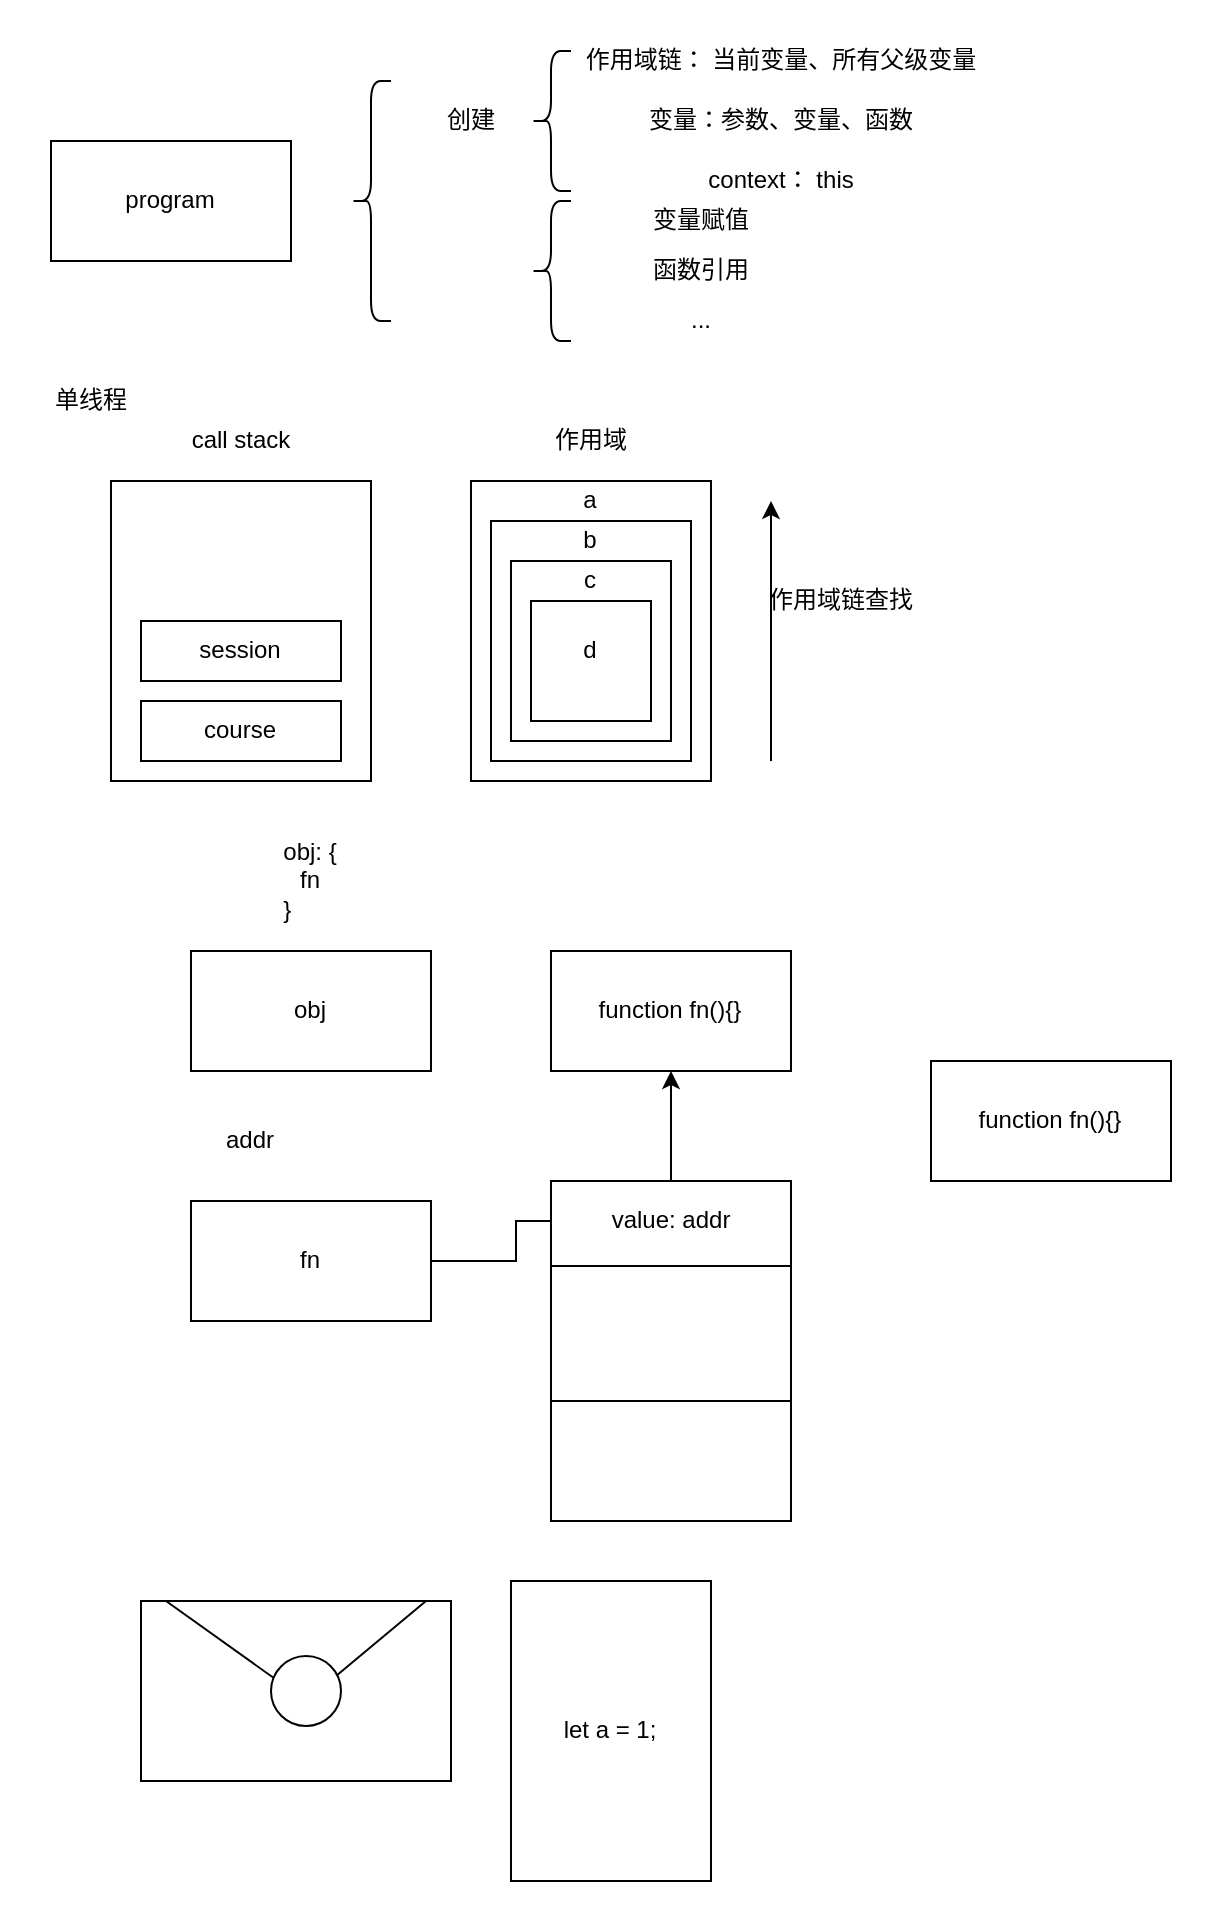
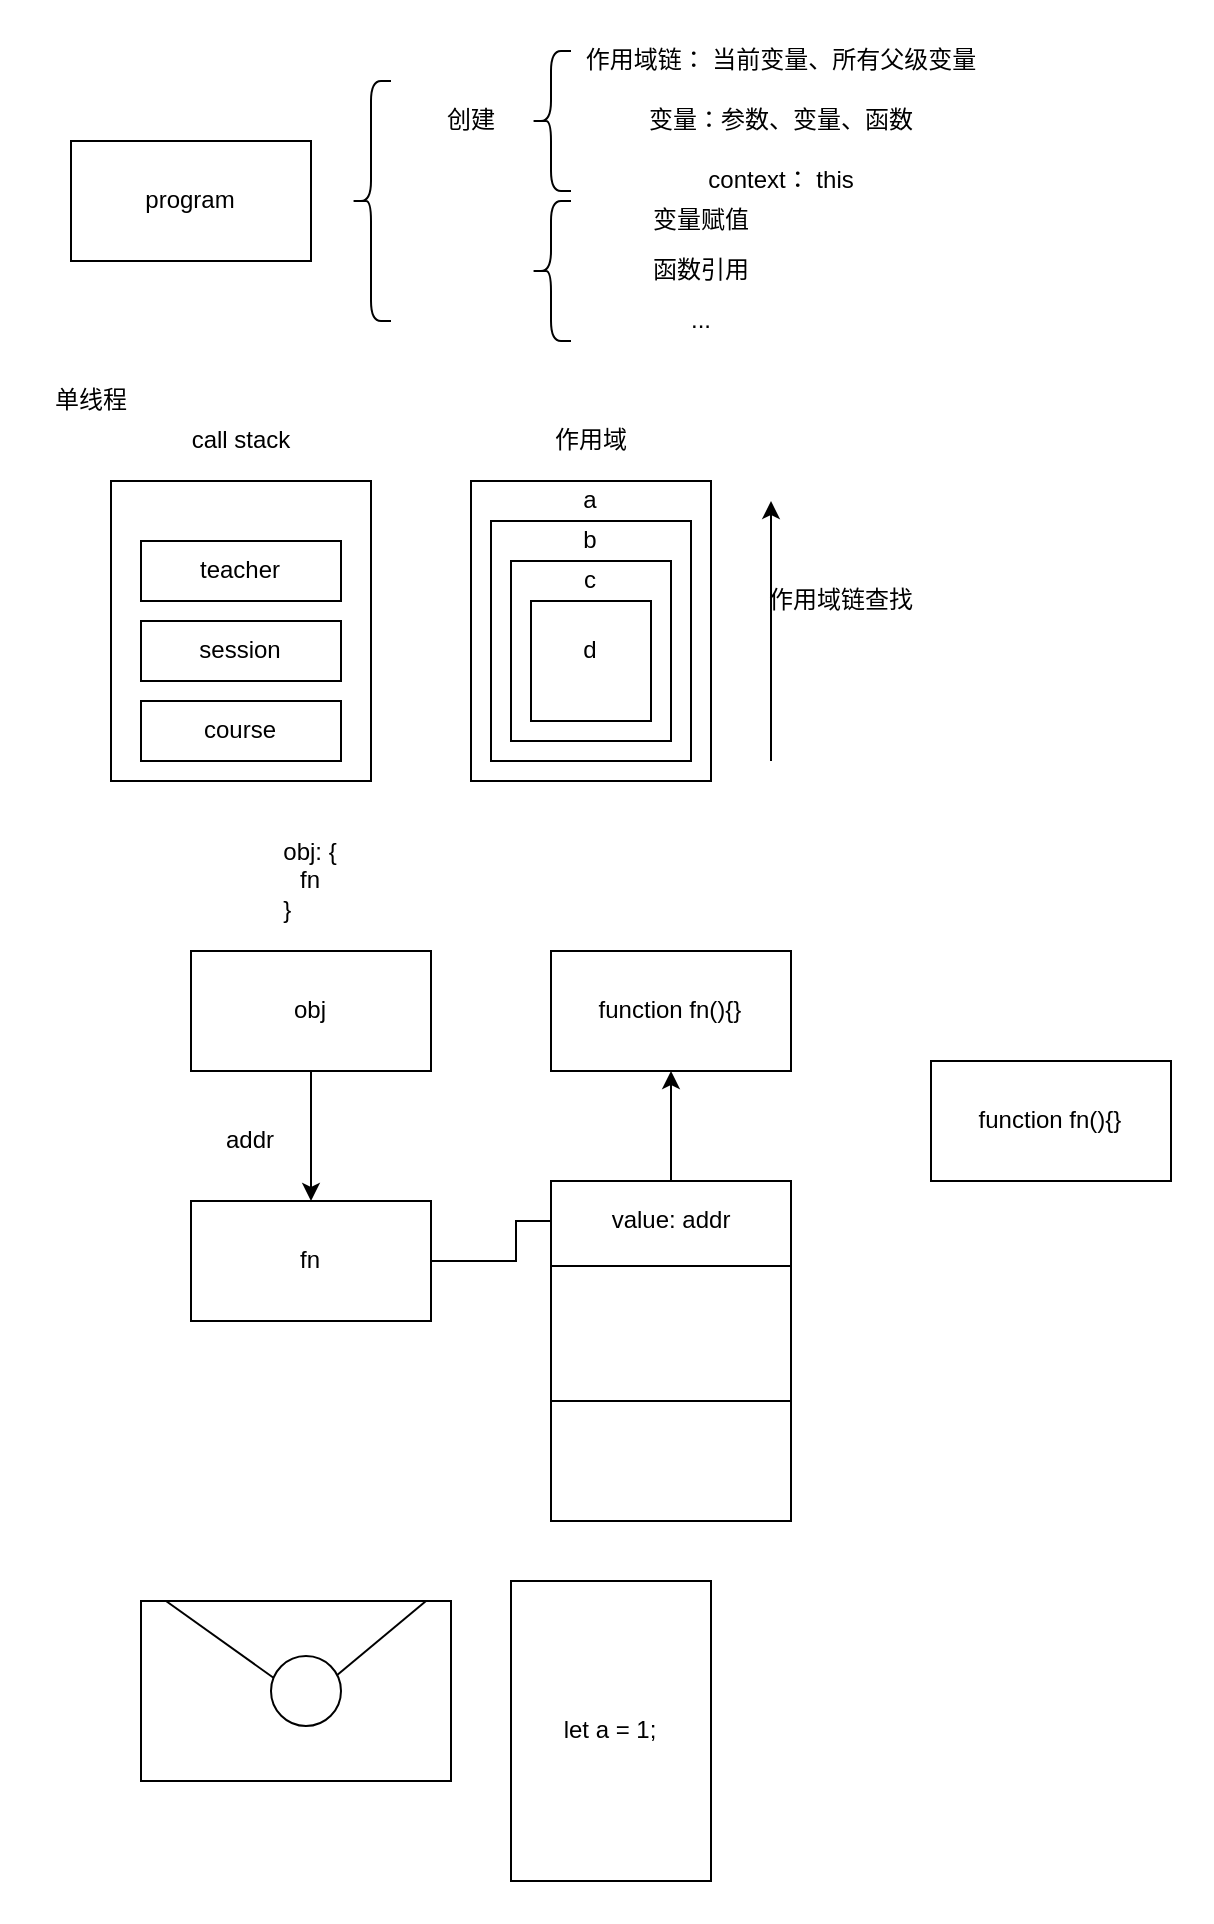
(171, 201) -> (191, 201)
none -> (241, 571)
none -> (311, 1129)
